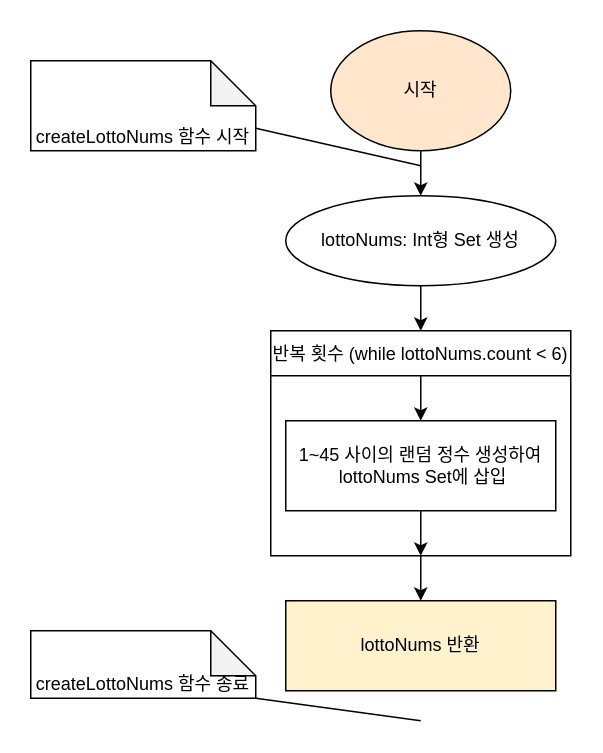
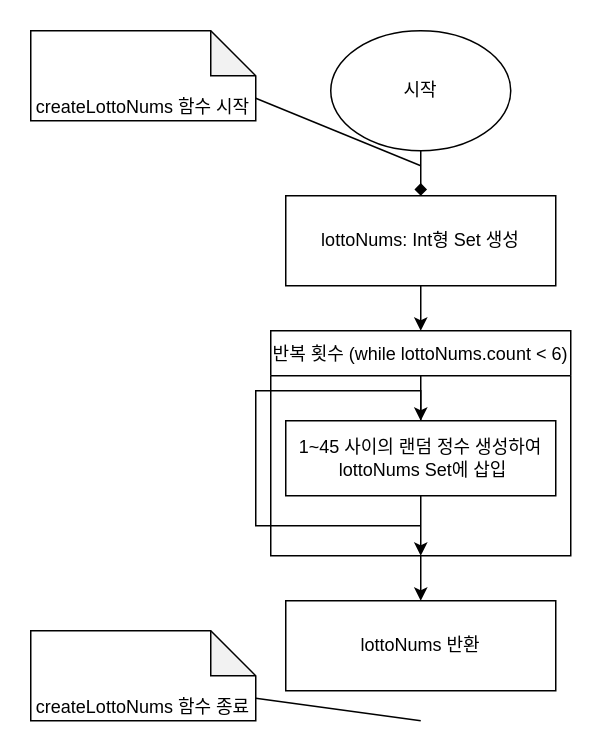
(421, 91) -> (421, 91)
(143, 106) -> (143, 76)
(421, 184) -> (421, 183)
(421, 241) -> (421, 241)
(421, 466) -> (421, 458)
(421, 646) -> (421, 646)
(143, 665) -> (143, 676)
